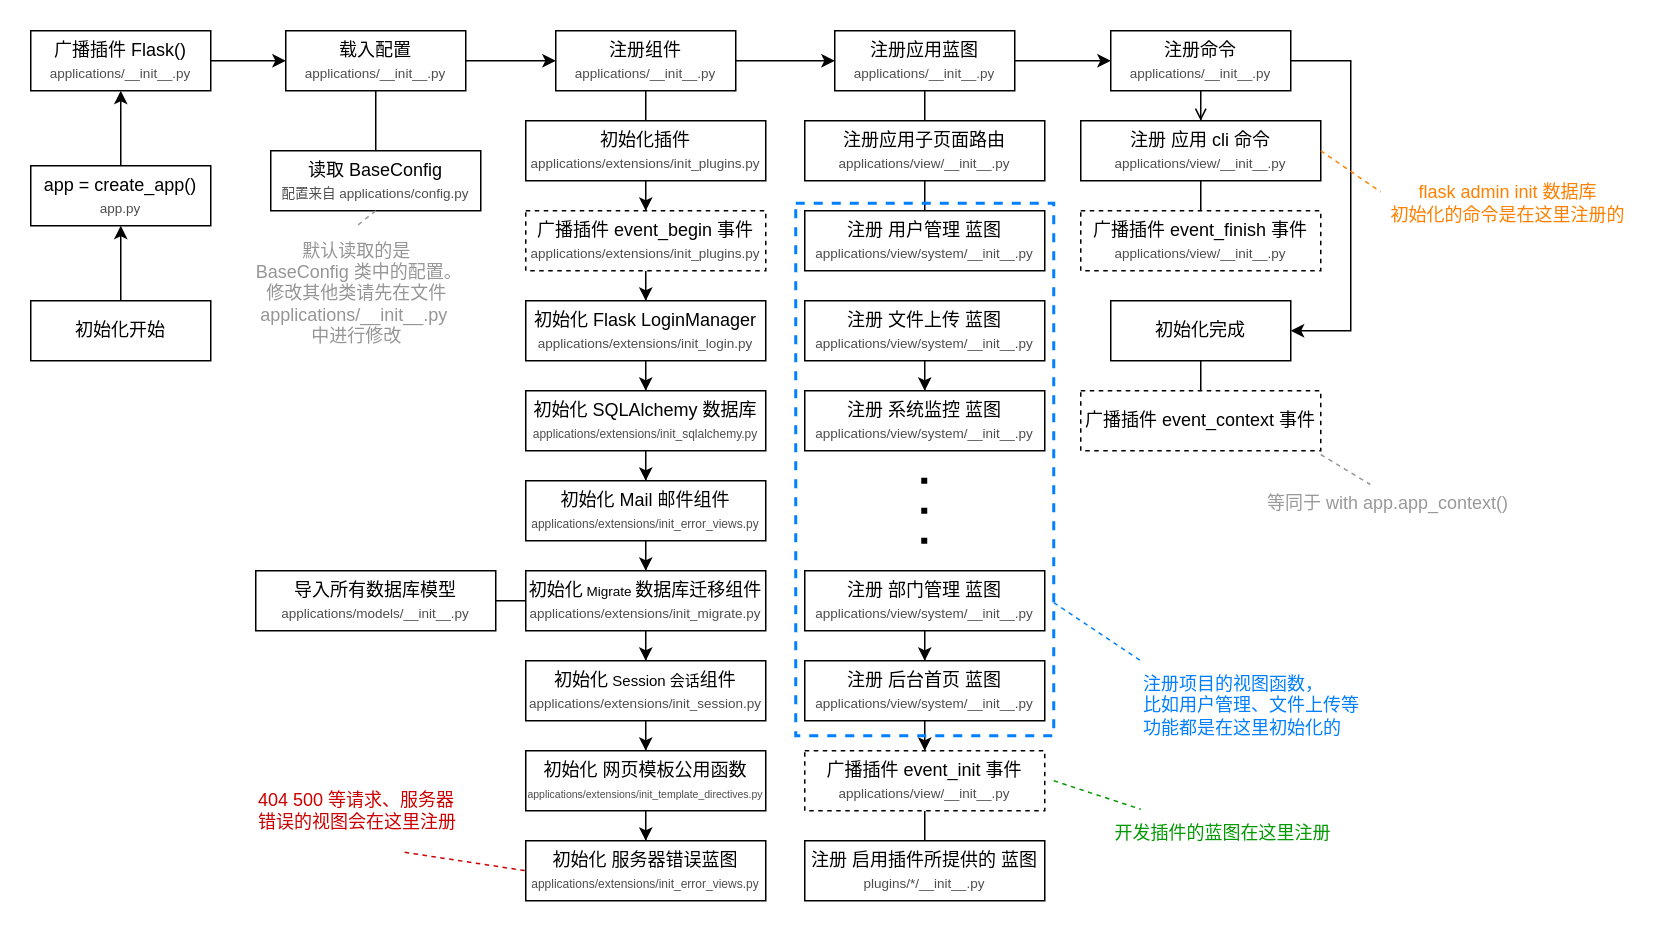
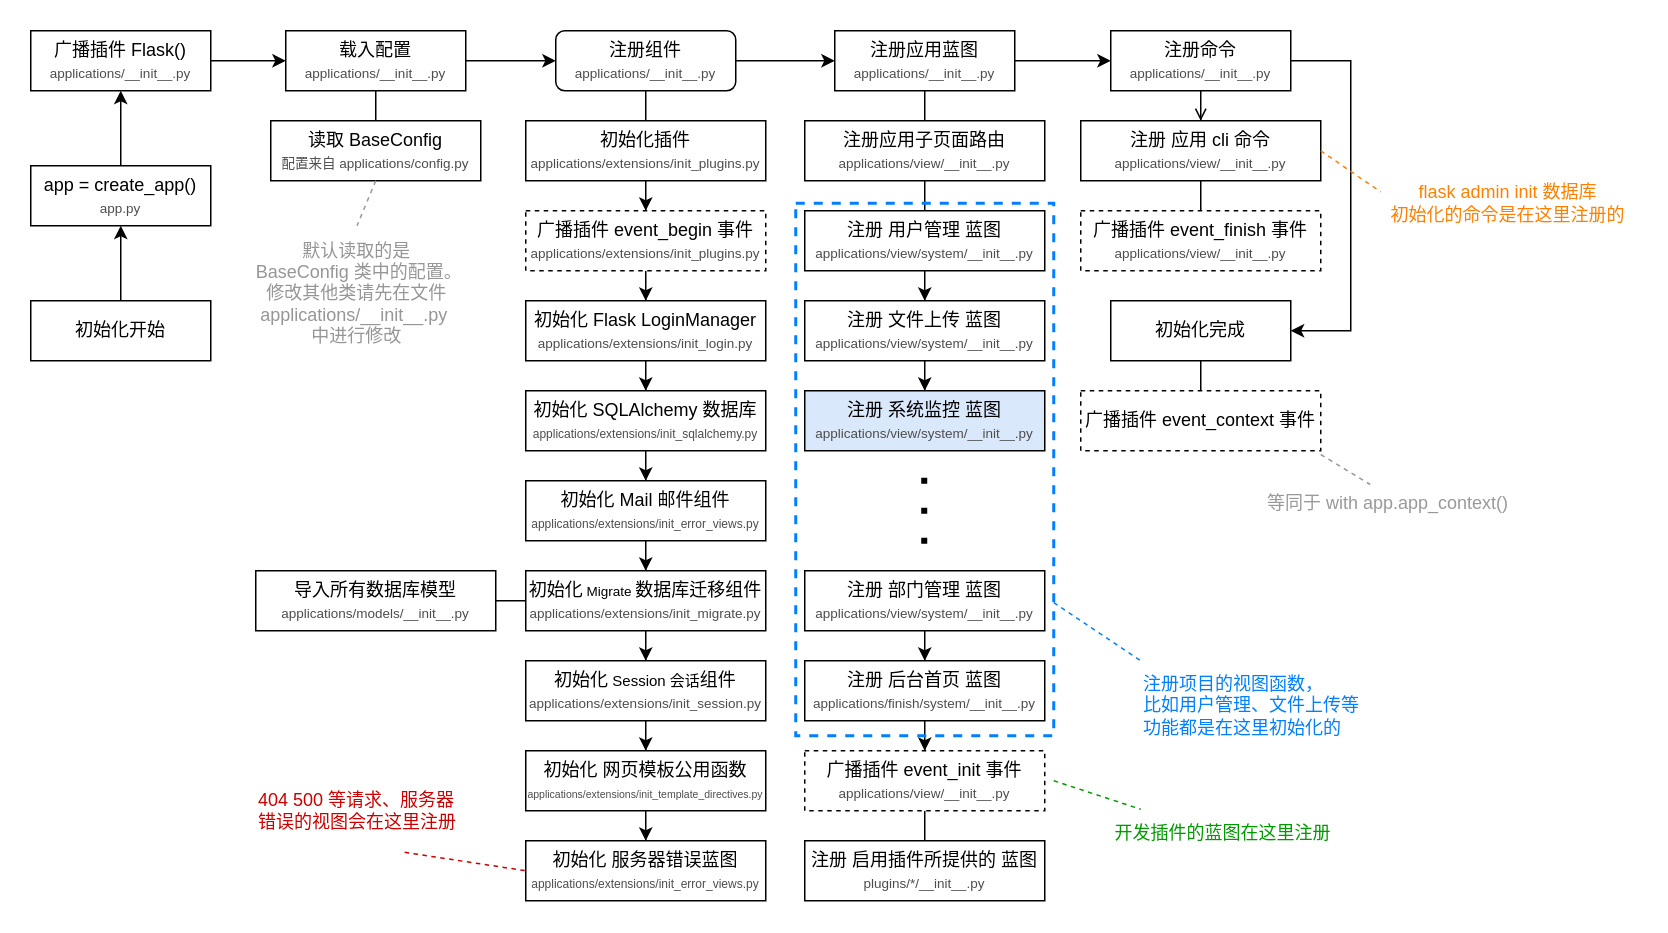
(646, 61) -> (646, 61)
(376, 181) -> (376, 151)
none -> (925, 291)
(925, 421) -> (925, 421)
(925, 691) -> (925, 691)
